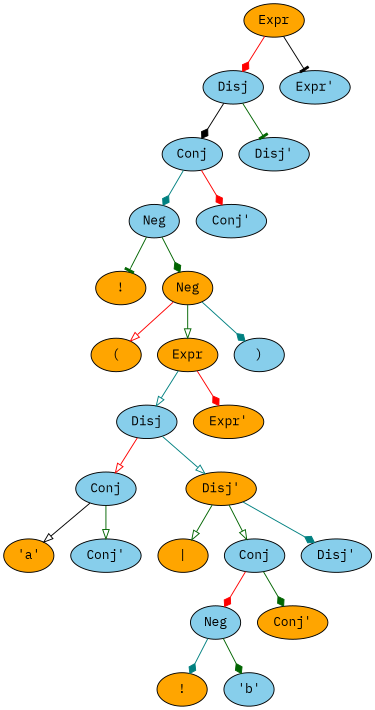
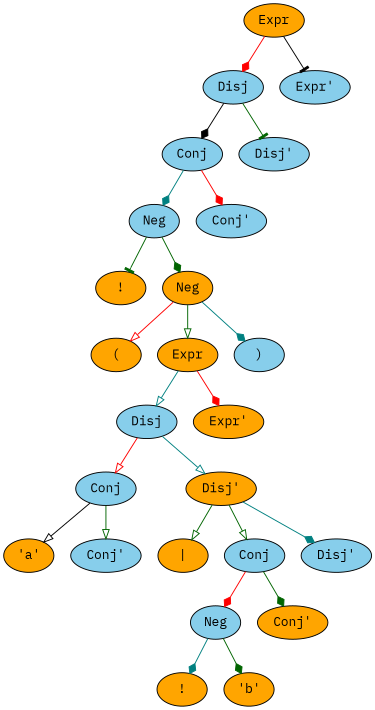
(249, 689) -> (249, 689)
